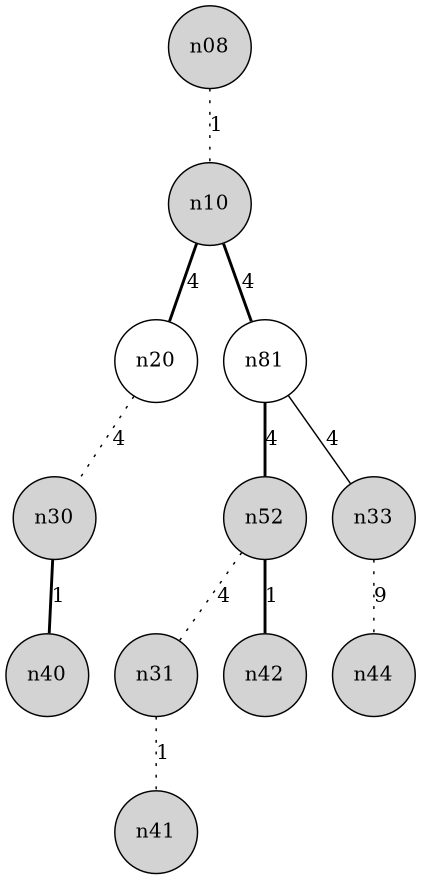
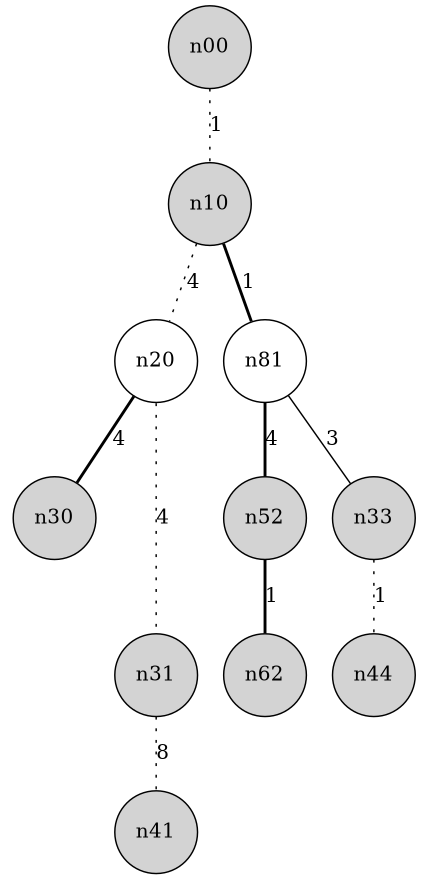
(210, 47) -> (210, 47)
(183, 283) -> (183, 283)
(249, 283) -> (249, 283)
(105, 440) -> (105, 440)
(333, 440) -> (333, 440)
(211, 597) -> (156, 518)
(381, 597) -> (381, 597)
(47, 675) -> none
(265, 675) -> (265, 675)
(163, 754) -> (163, 754)
